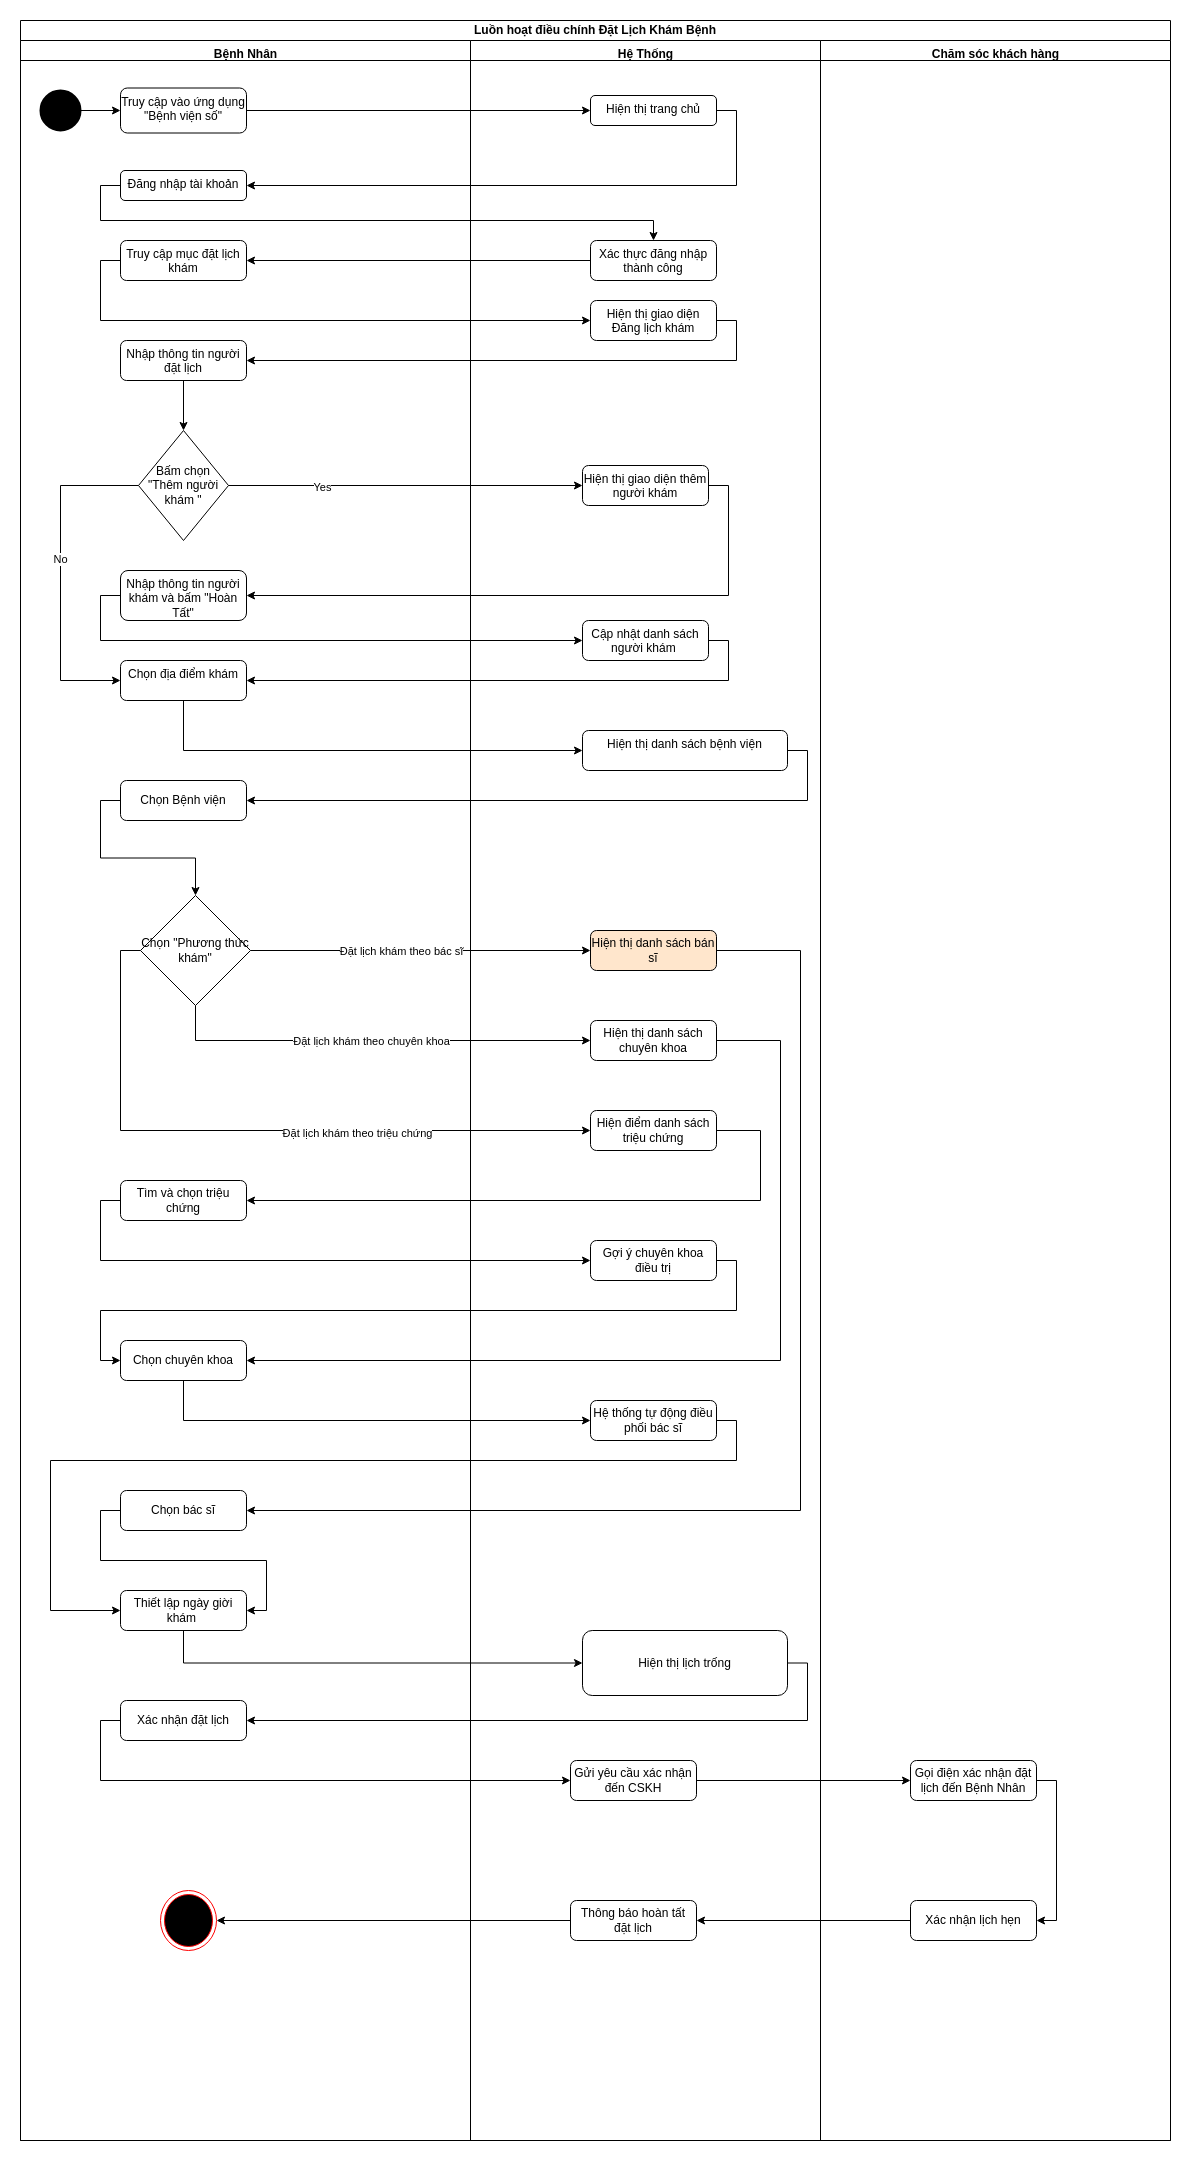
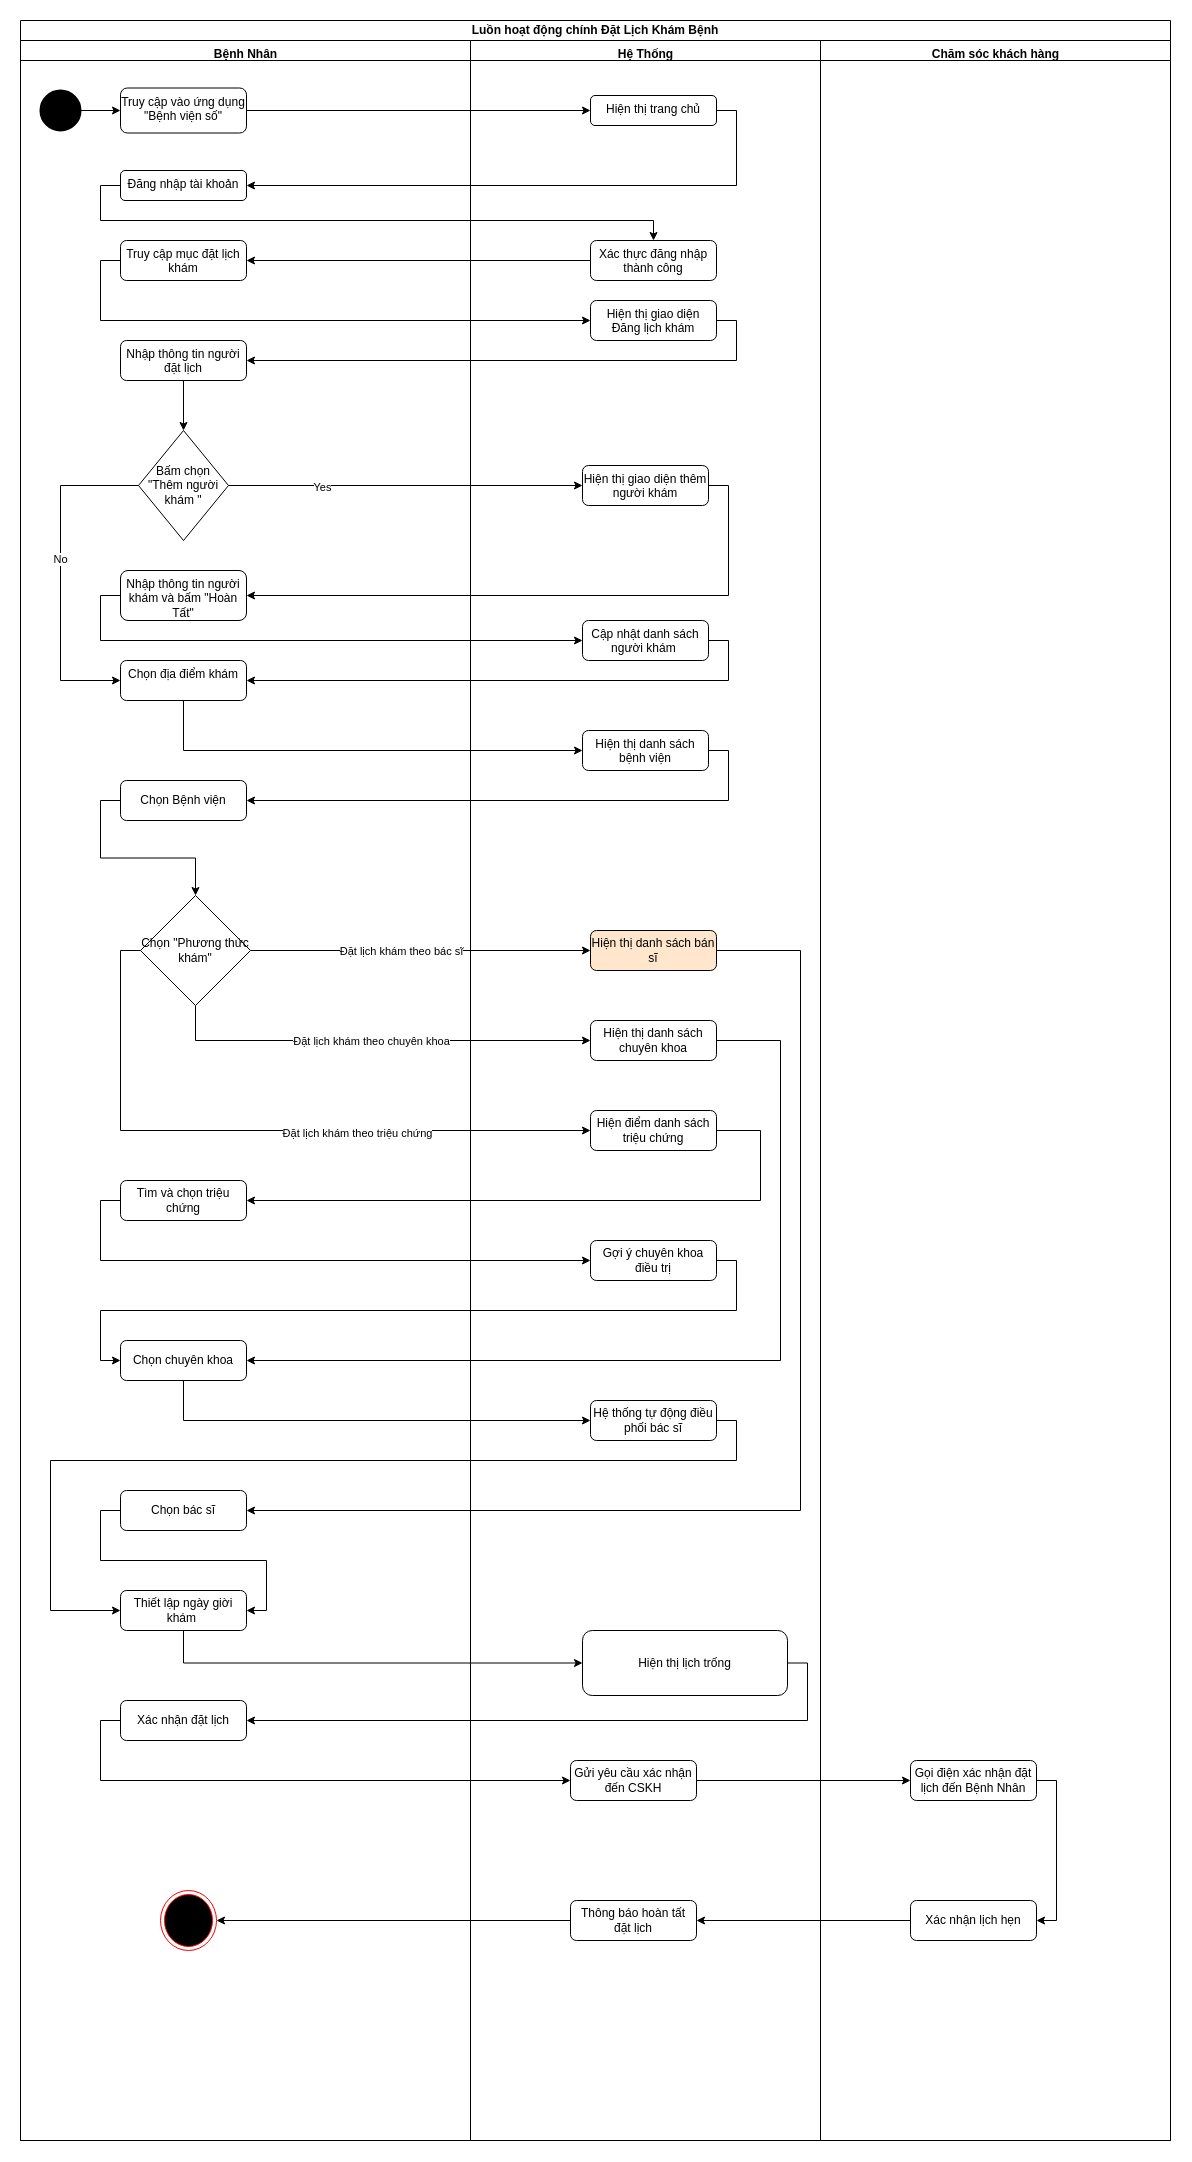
(596, 31) -> (596, 31)
(685, 751) -> (646, 751)
